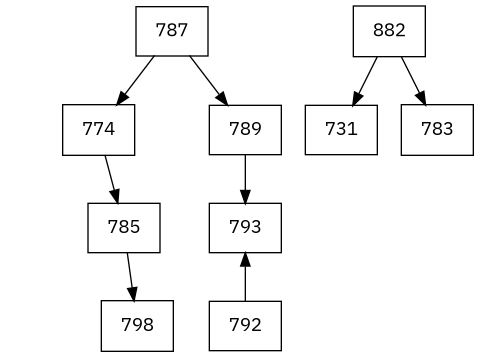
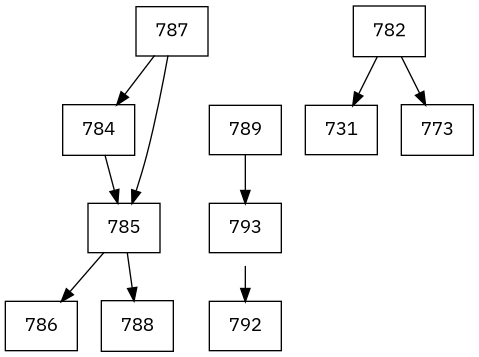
(389, 31) -> (389, 31)
(204, 75) -> (154, 124)
(99, 130) -> (99, 130)
(437, 130) -> (437, 130)
(245, 284) -> (245, 277)
none -> (41, 326)
(137, 326) -> (137, 326)
